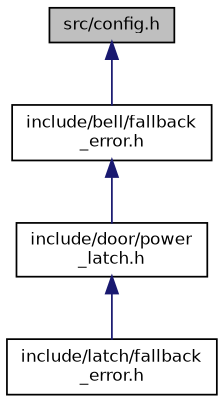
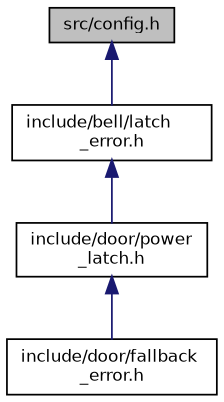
(112, 133) -> (112, 133)
(112, 367) -> (112, 367)
